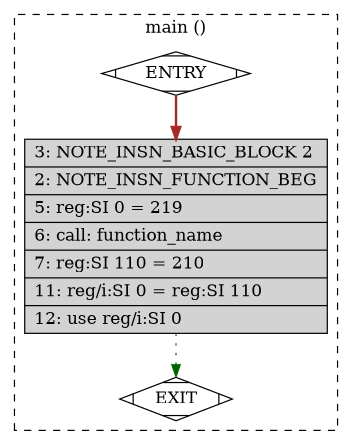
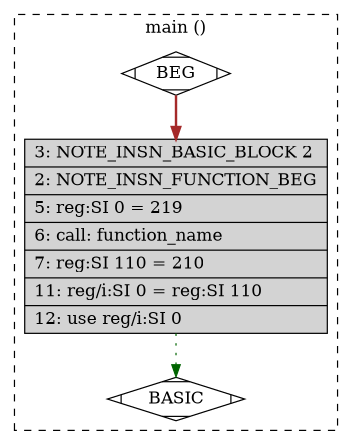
(176, 74) -> (176, 74)
(176, 399) -> (176, 399)
